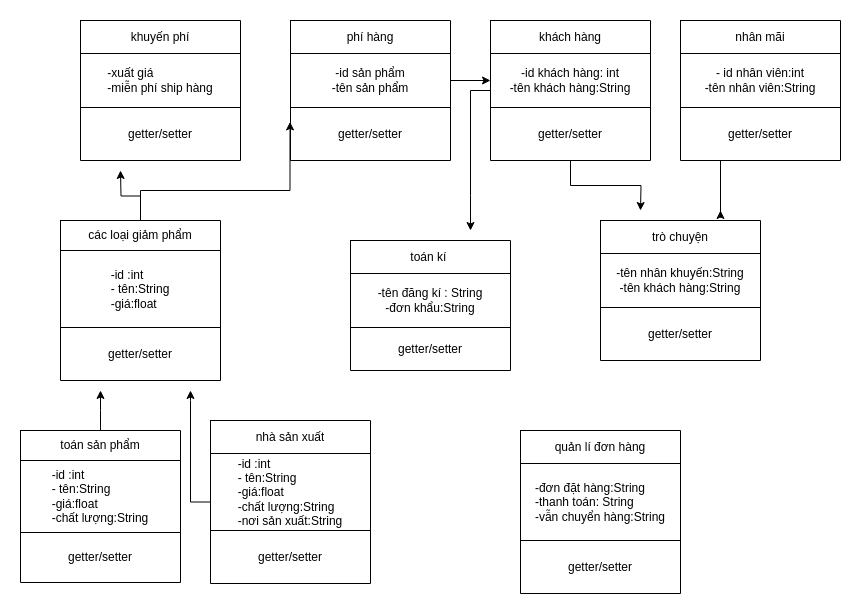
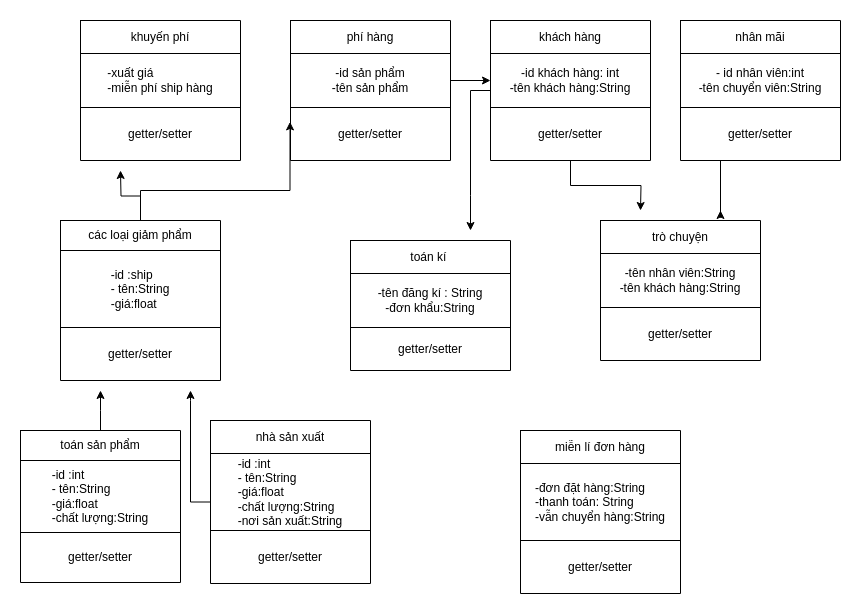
(761, 81) -> (761, 81)
(681, 281) -> (681, 281)
(141, 290) -> (141, 290)
(601, 448) -> (601, 448)
